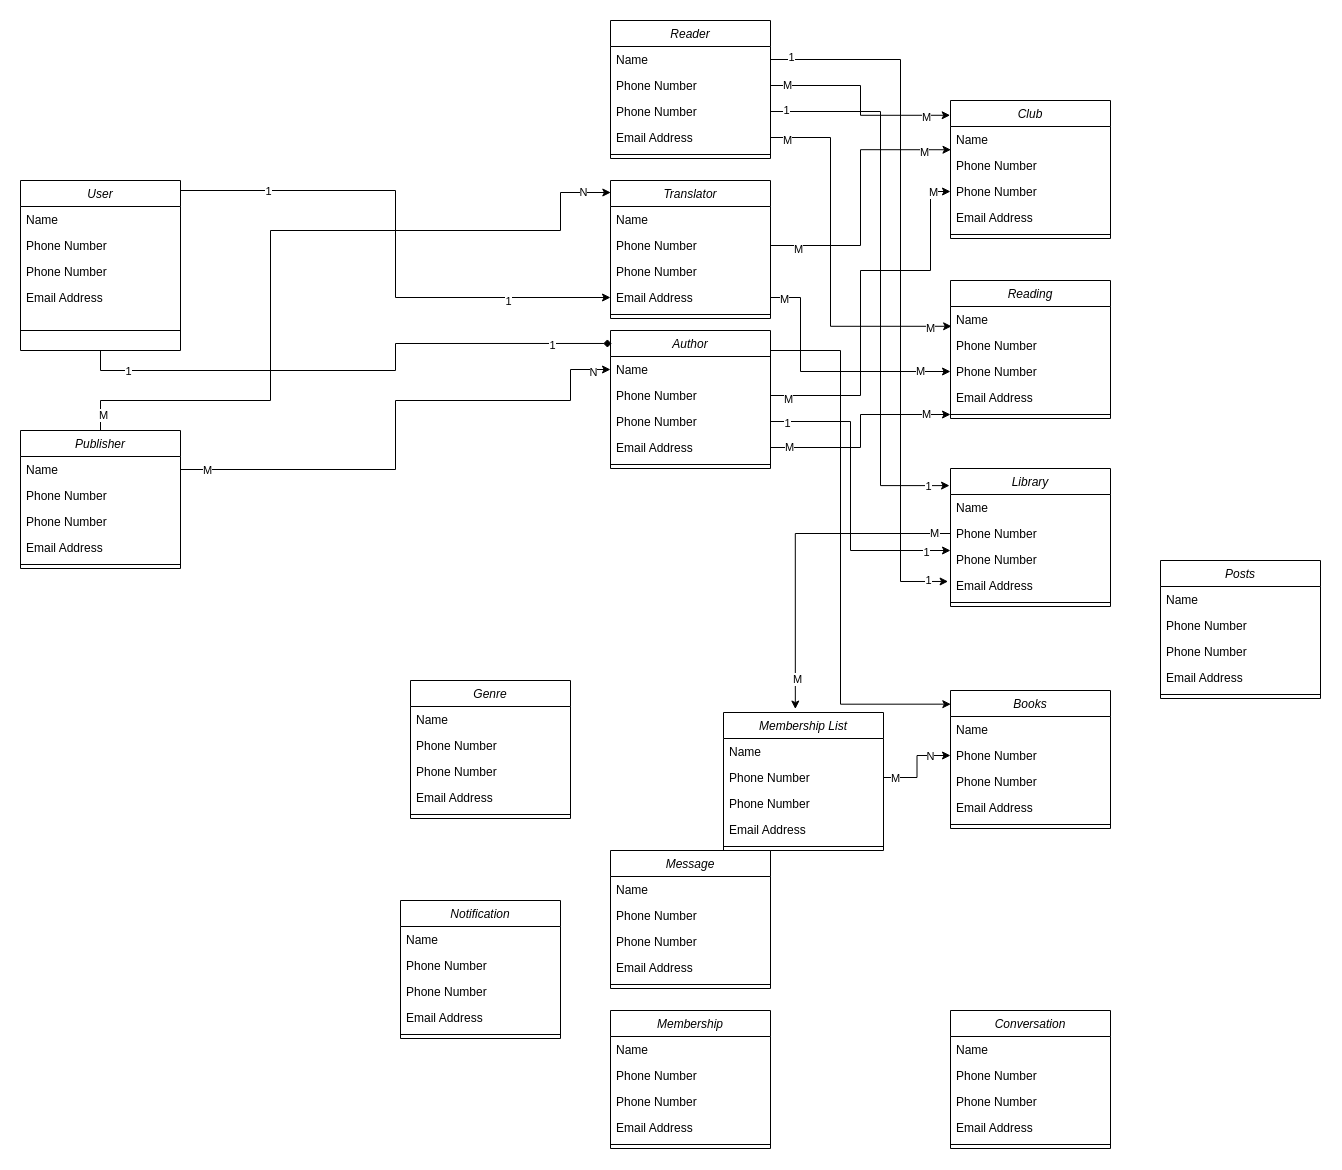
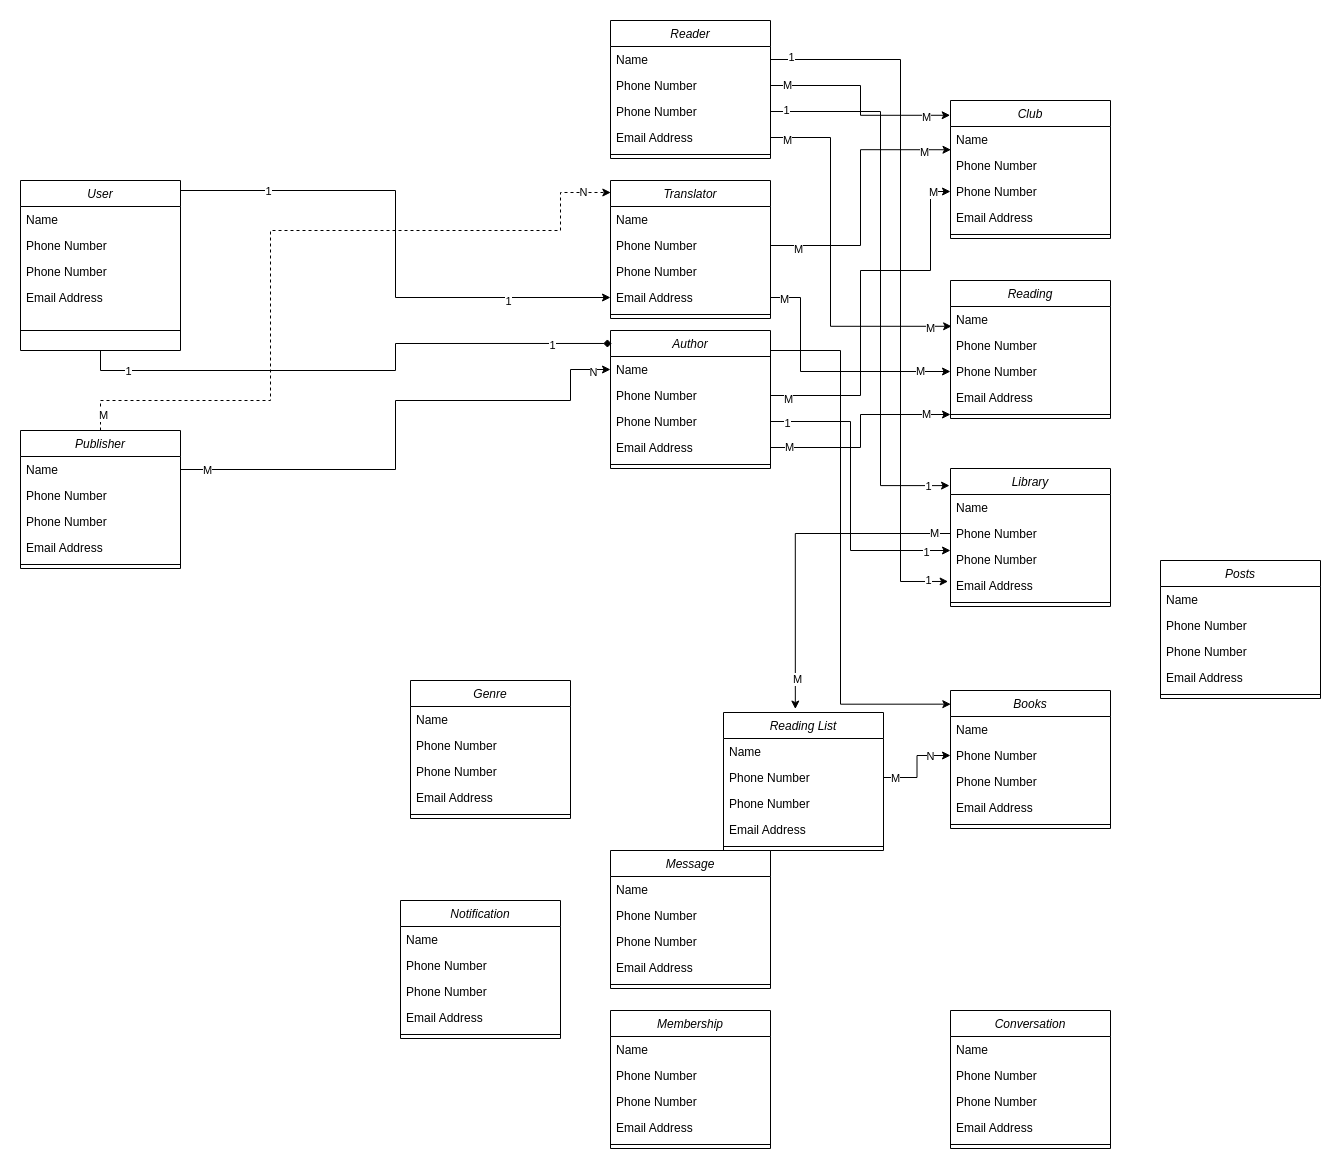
(280, 231) -> (280, 231)
(803, 726) -> (803, 726)
